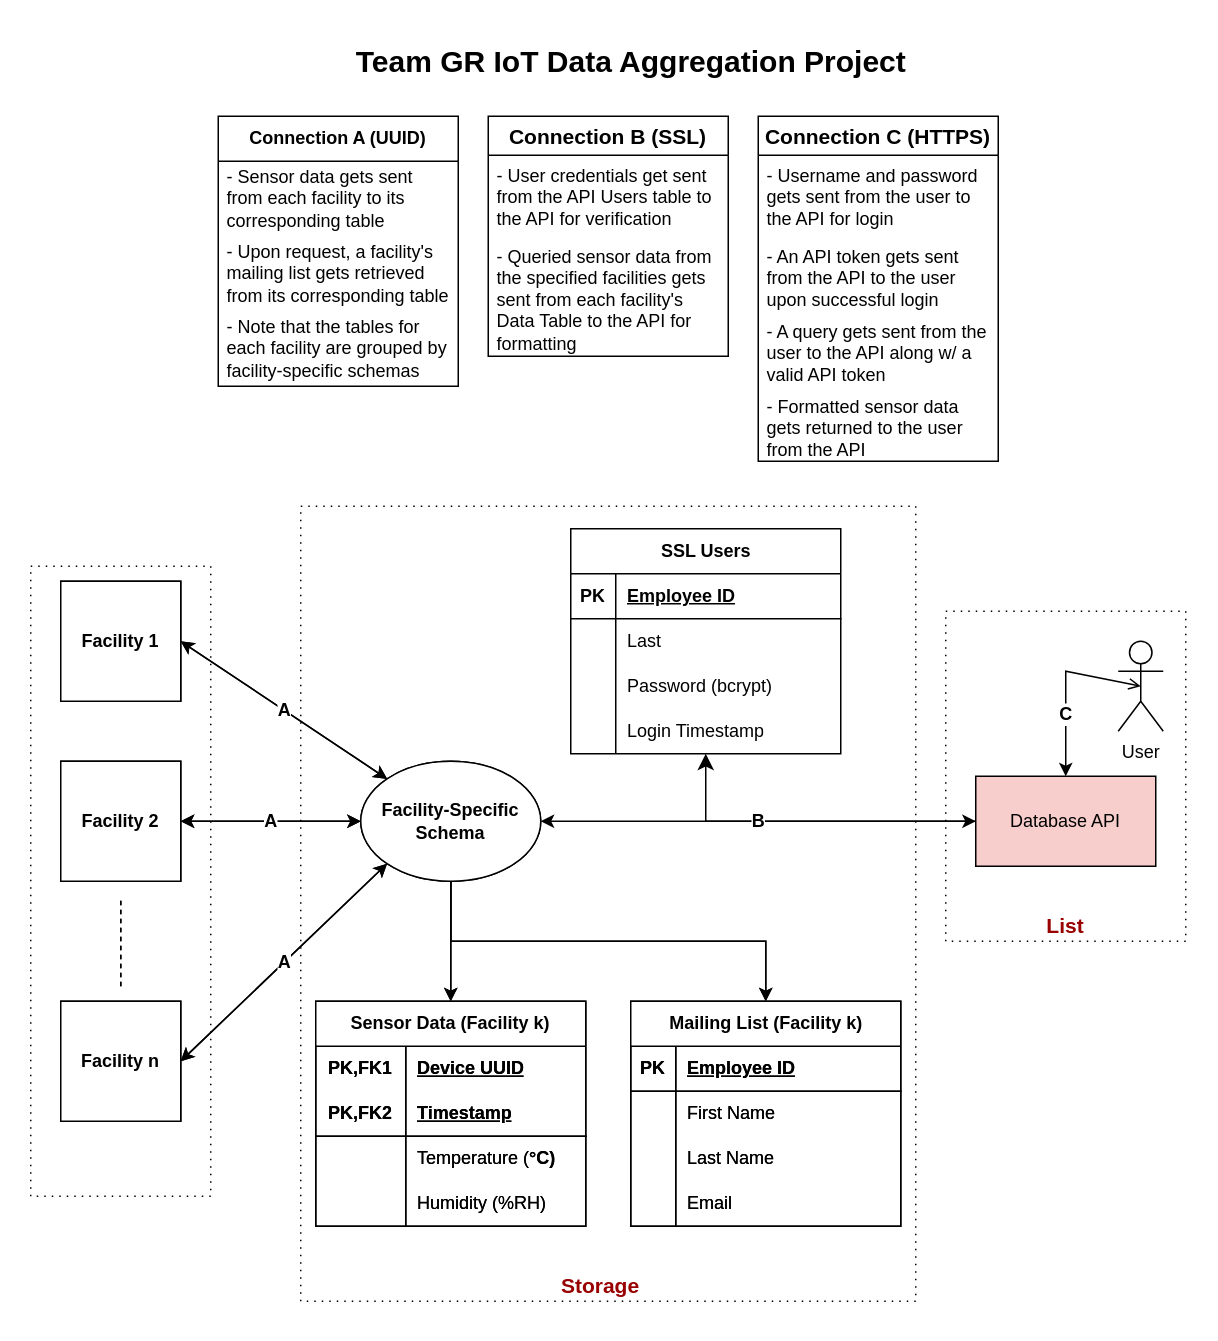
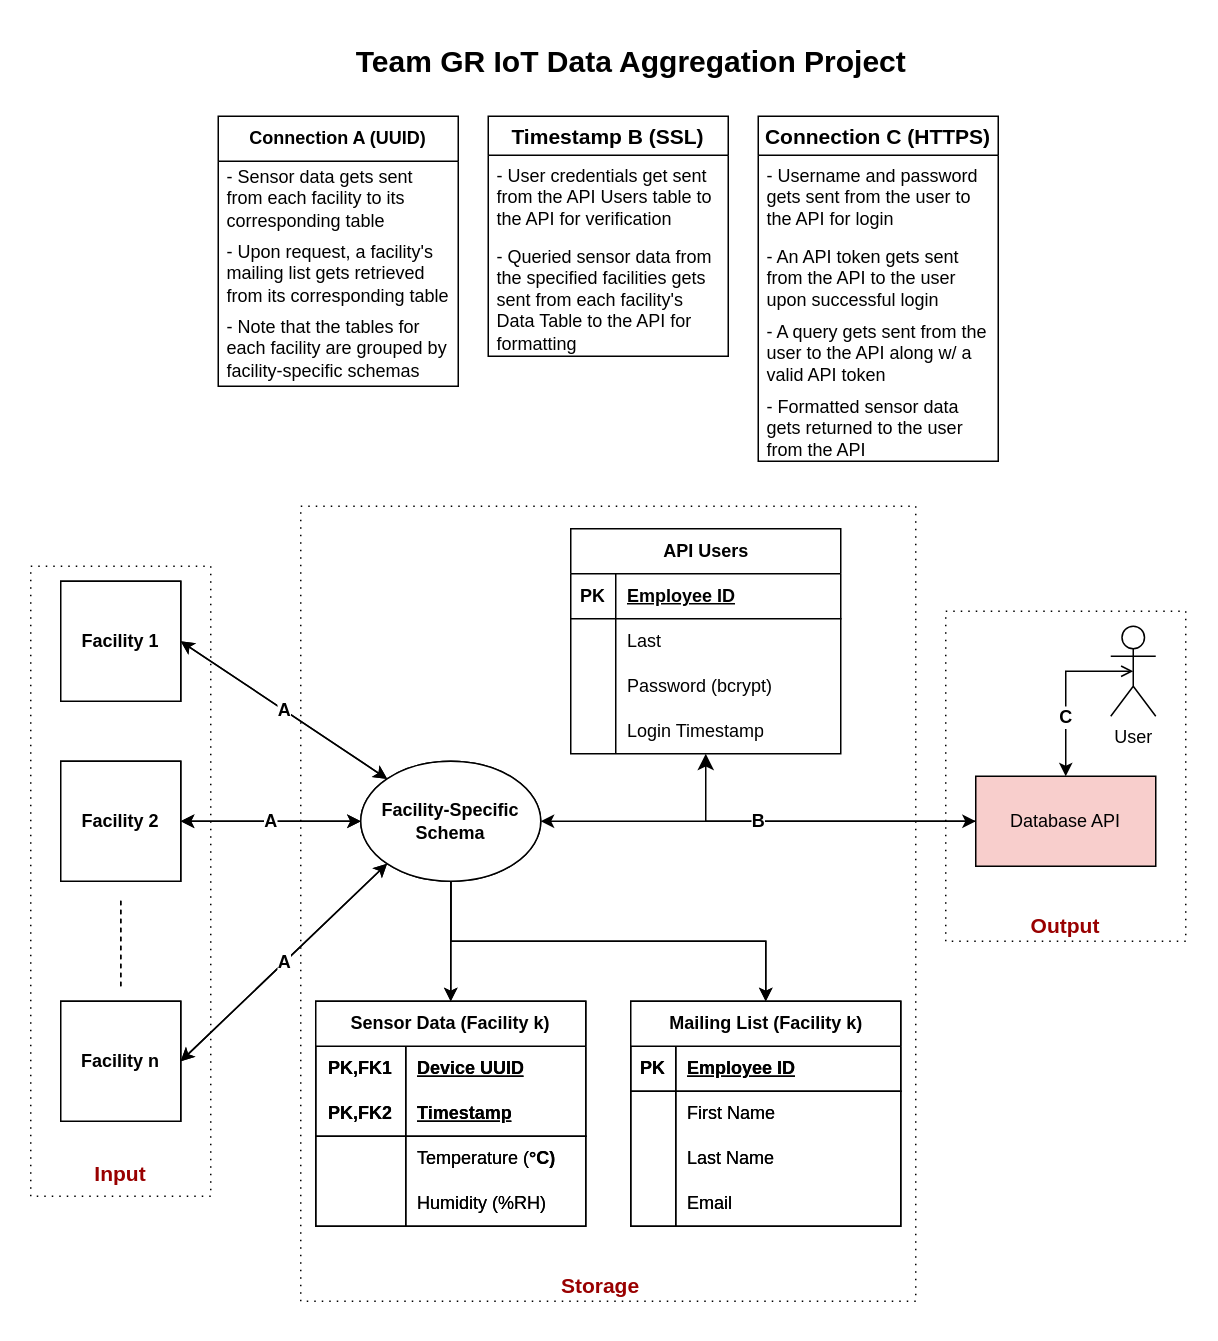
(608, 137) -> (608, 137)
(707, 551) -> (707, 551)
(1141, 686) -> (1133, 671)
(1066, 926) -> (1066, 926)
none -> (121, 1174)
